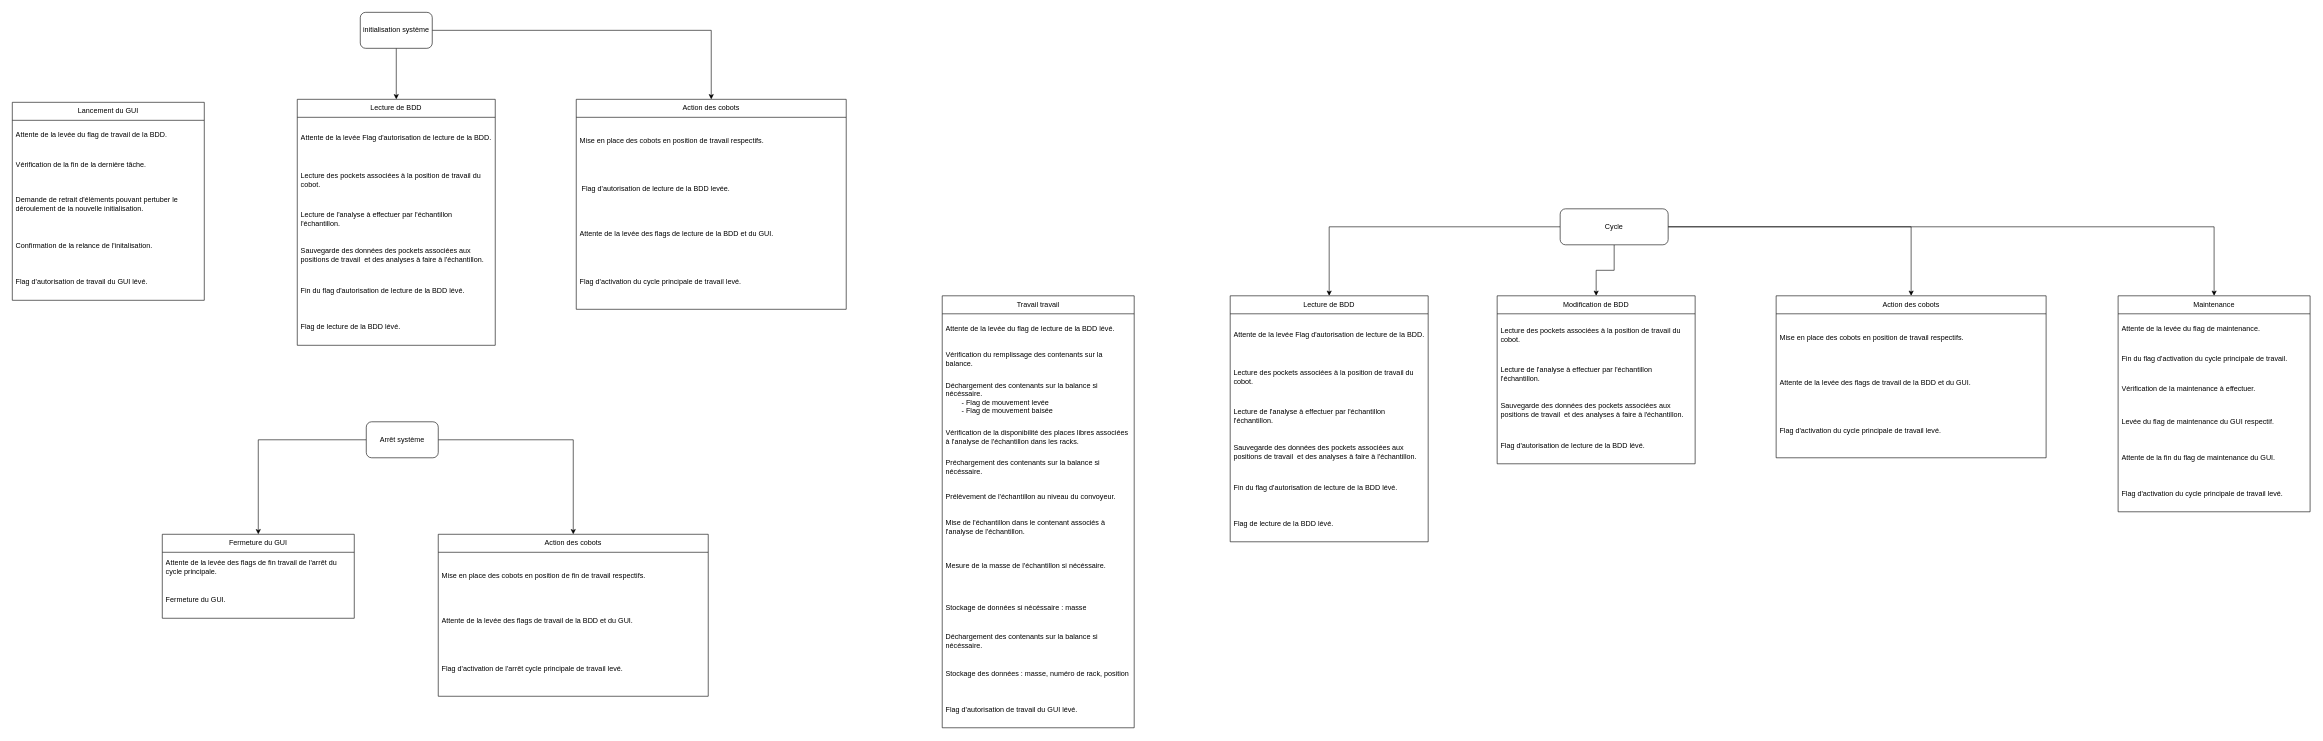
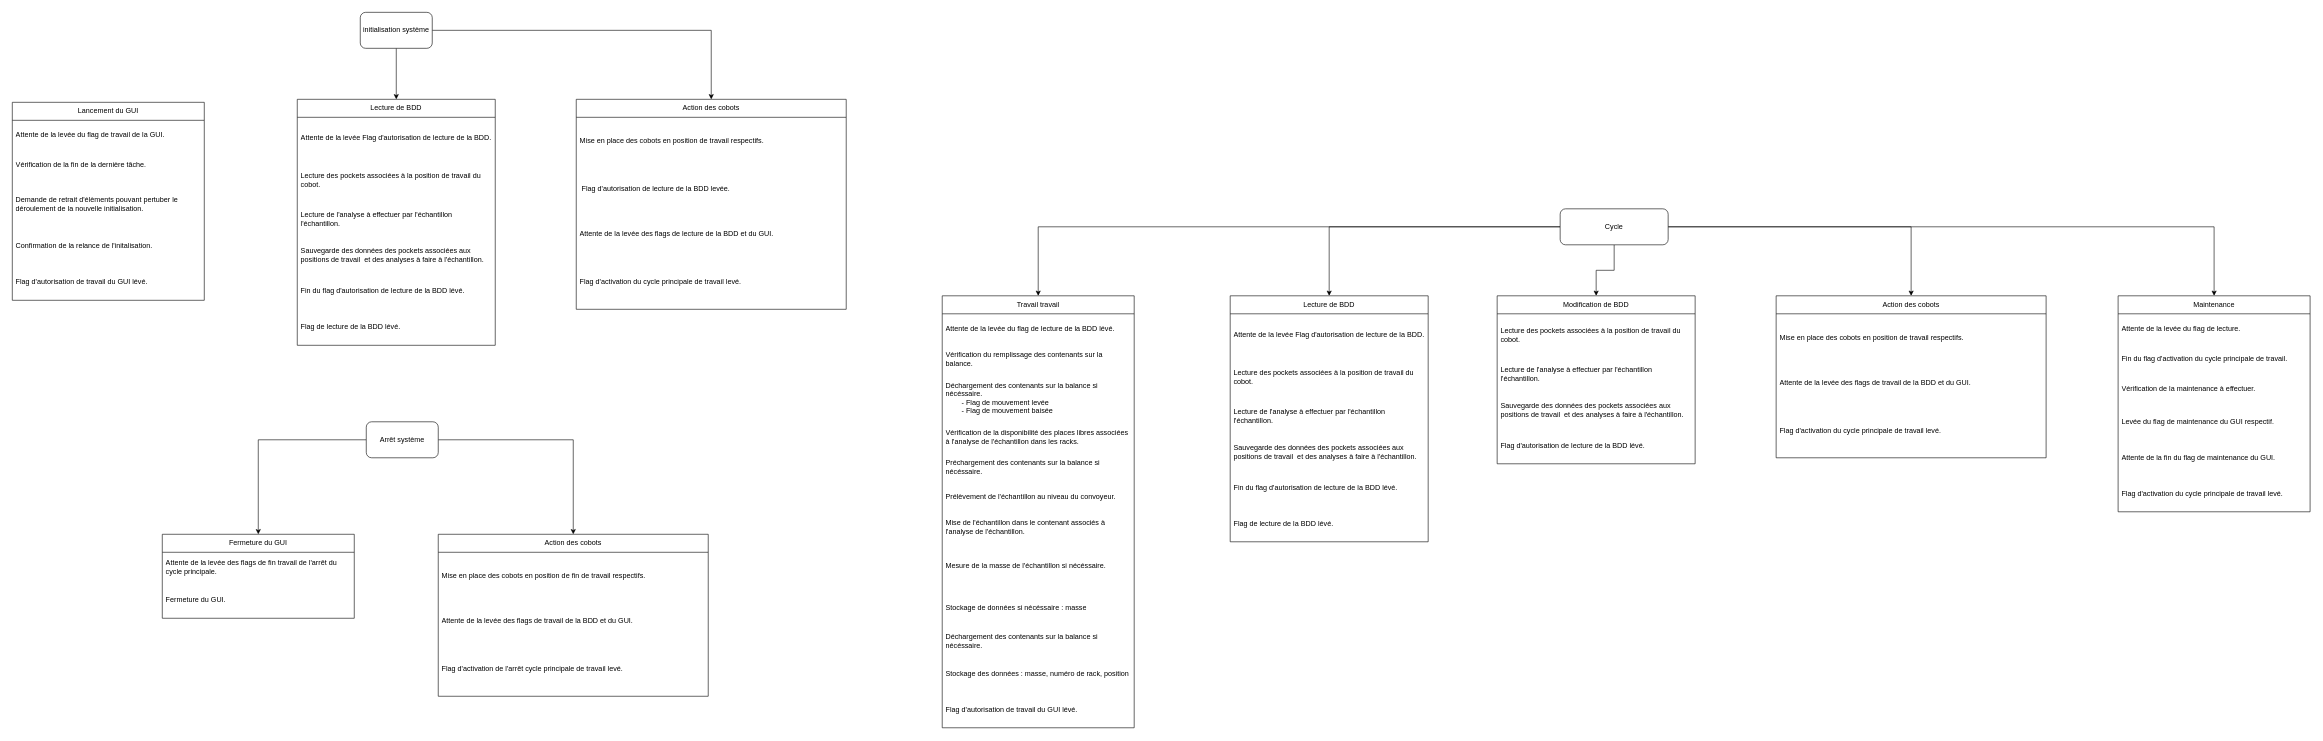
(99, 135) -> (99, 135)
none -> (1038, 227)
(2197, 329) -> (2189, 329)
